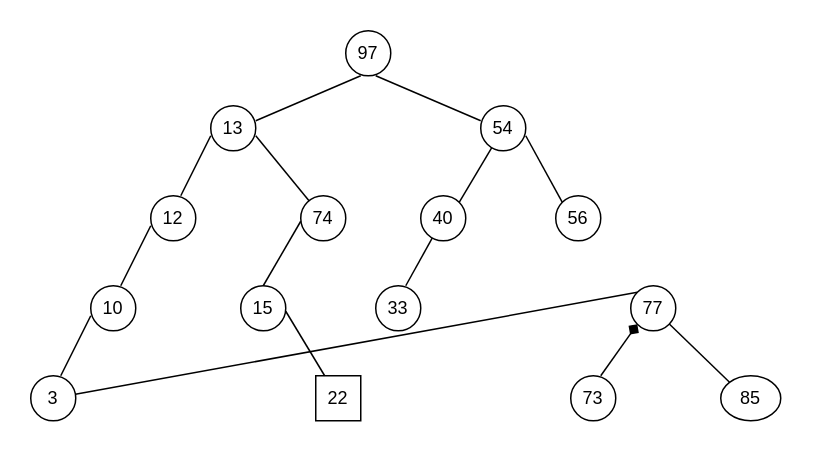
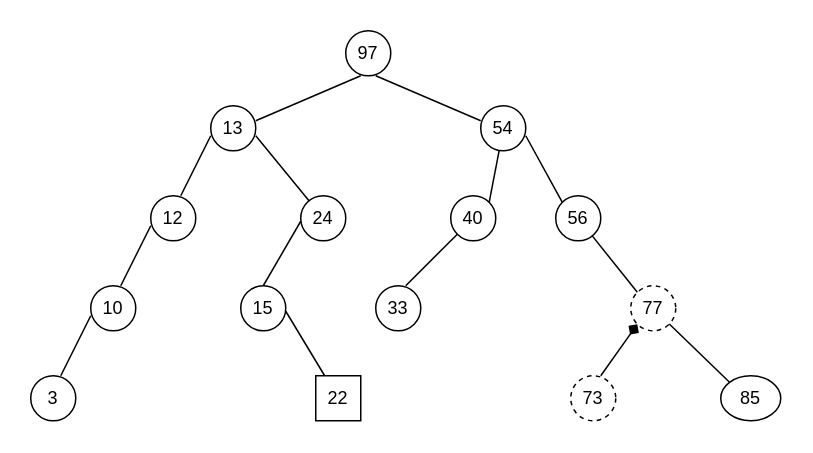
(323, 218) -> (323, 218)
(443, 218) -> (473, 218)
(653, 308) -> (653, 308)
(357, 343) -> (615, 264)
(593, 398) -> (593, 398)
